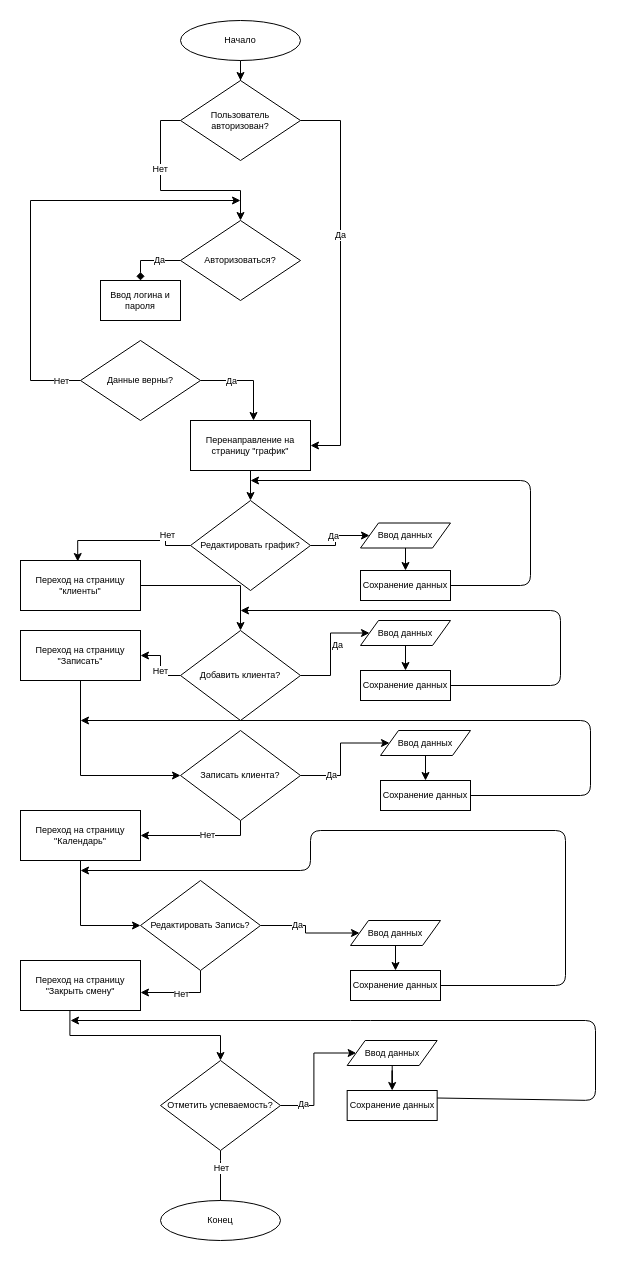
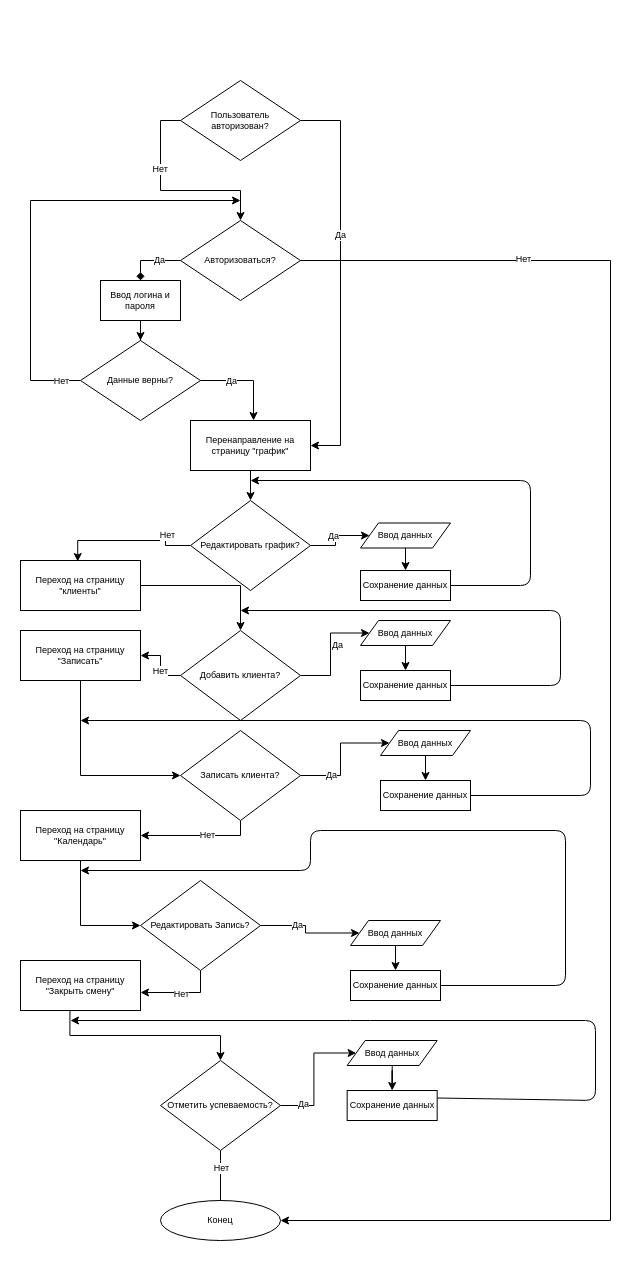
(241, 41) -> none
(241, 75) -> none
none -> (141, 335)
none -> (611, 747)
